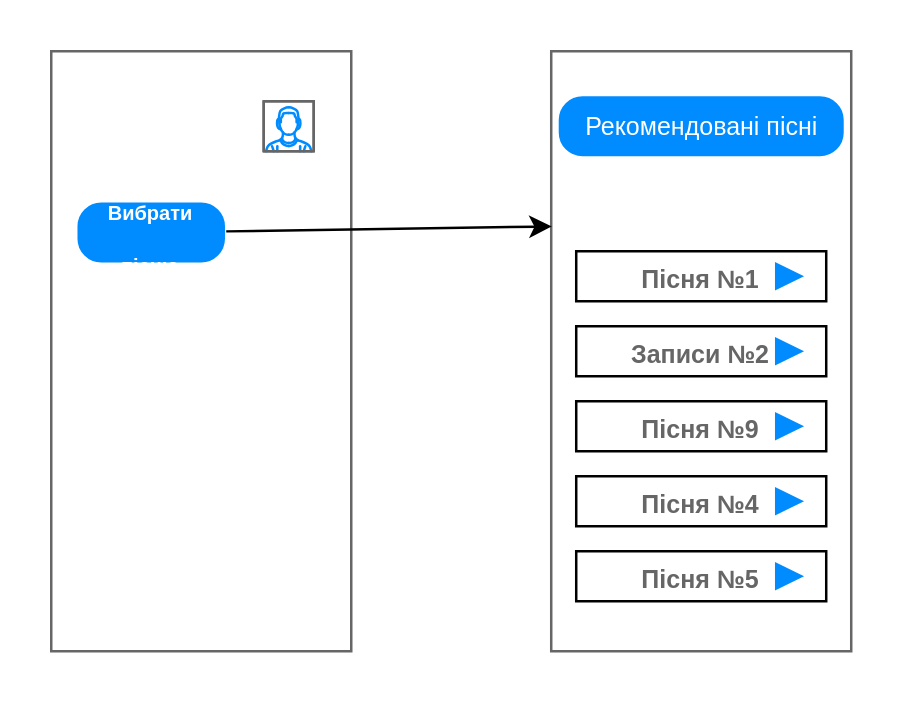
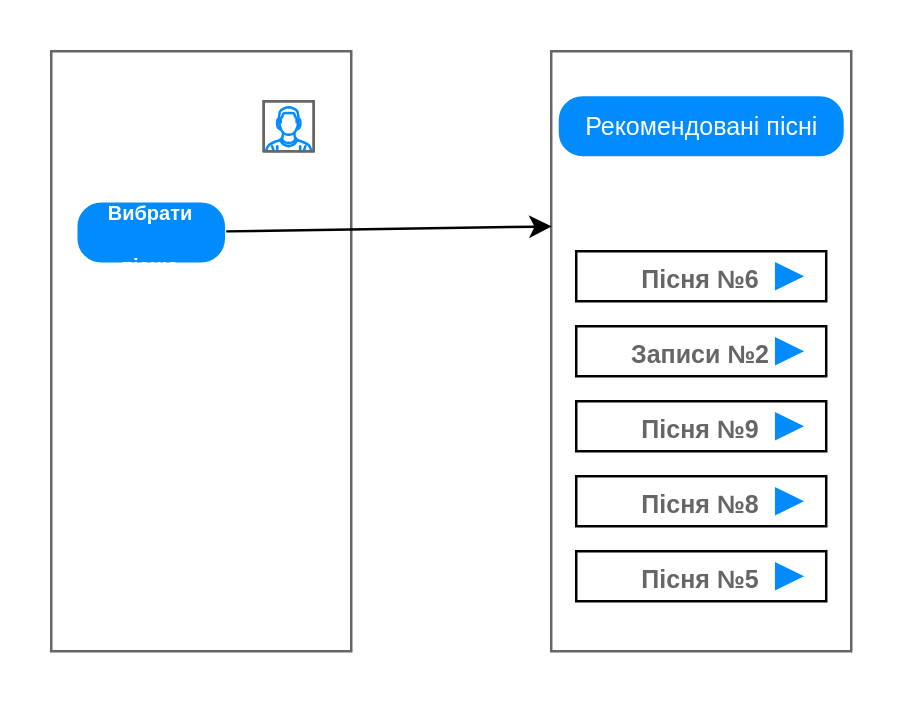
(701, 276) -> (701, 276)
(701, 501) -> (701, 501)
